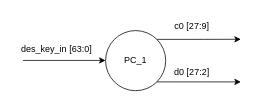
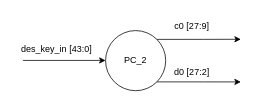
(57, 49) -> (57, 49)
(135, 60) -> (135, 60)
